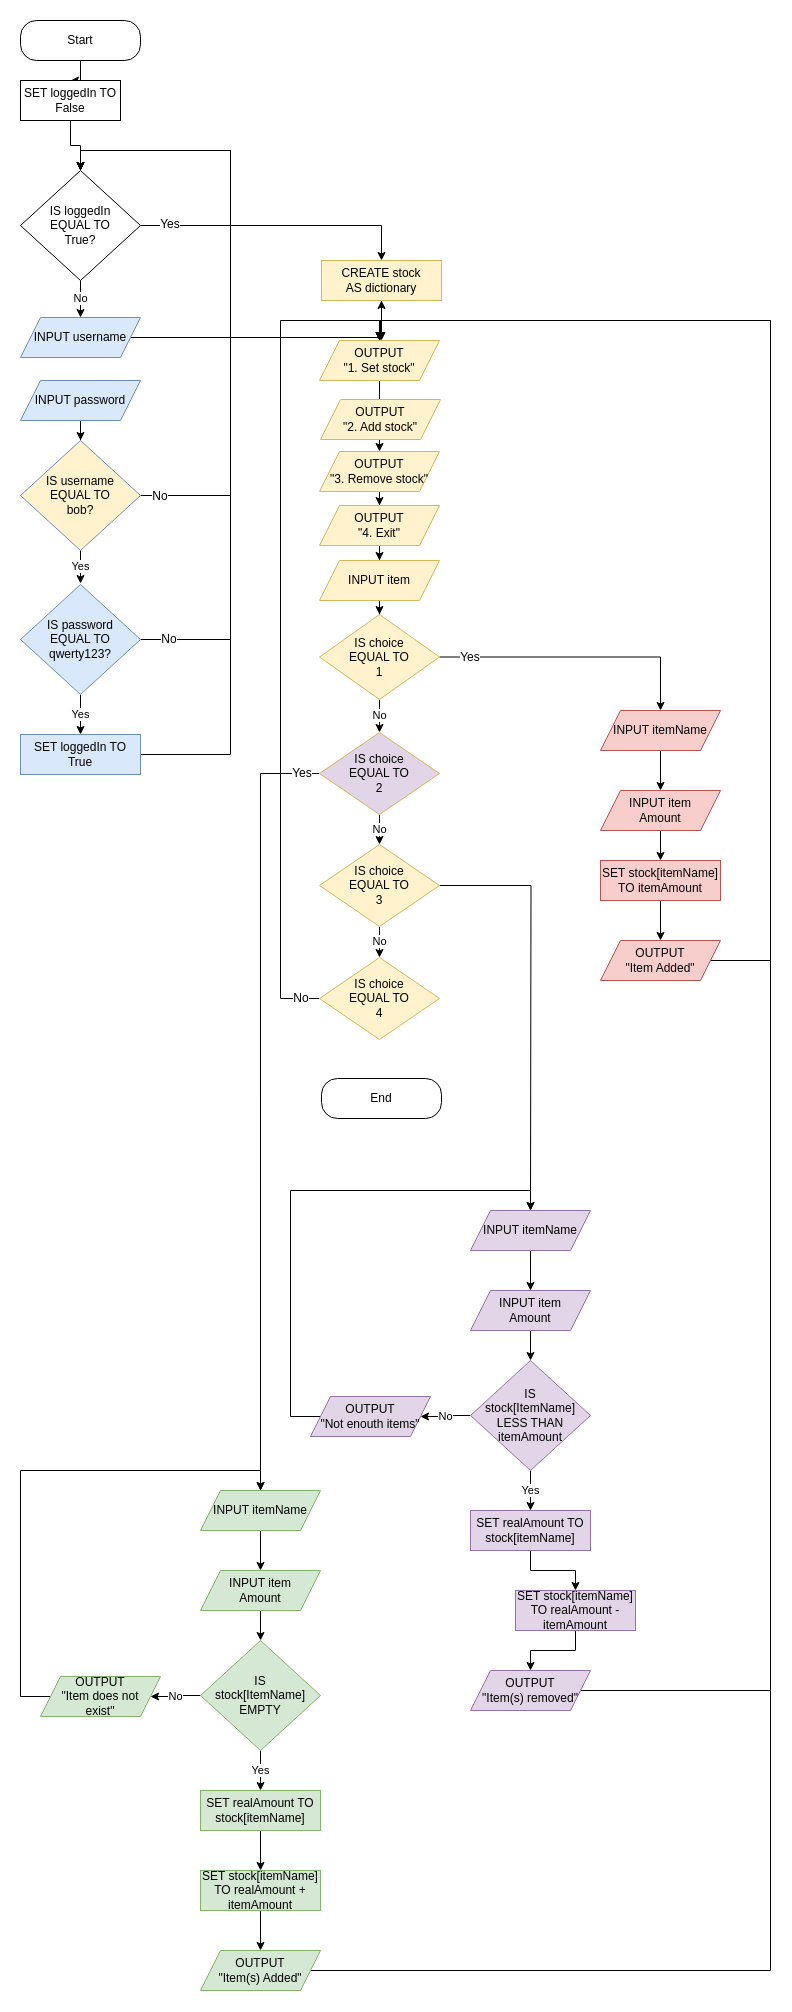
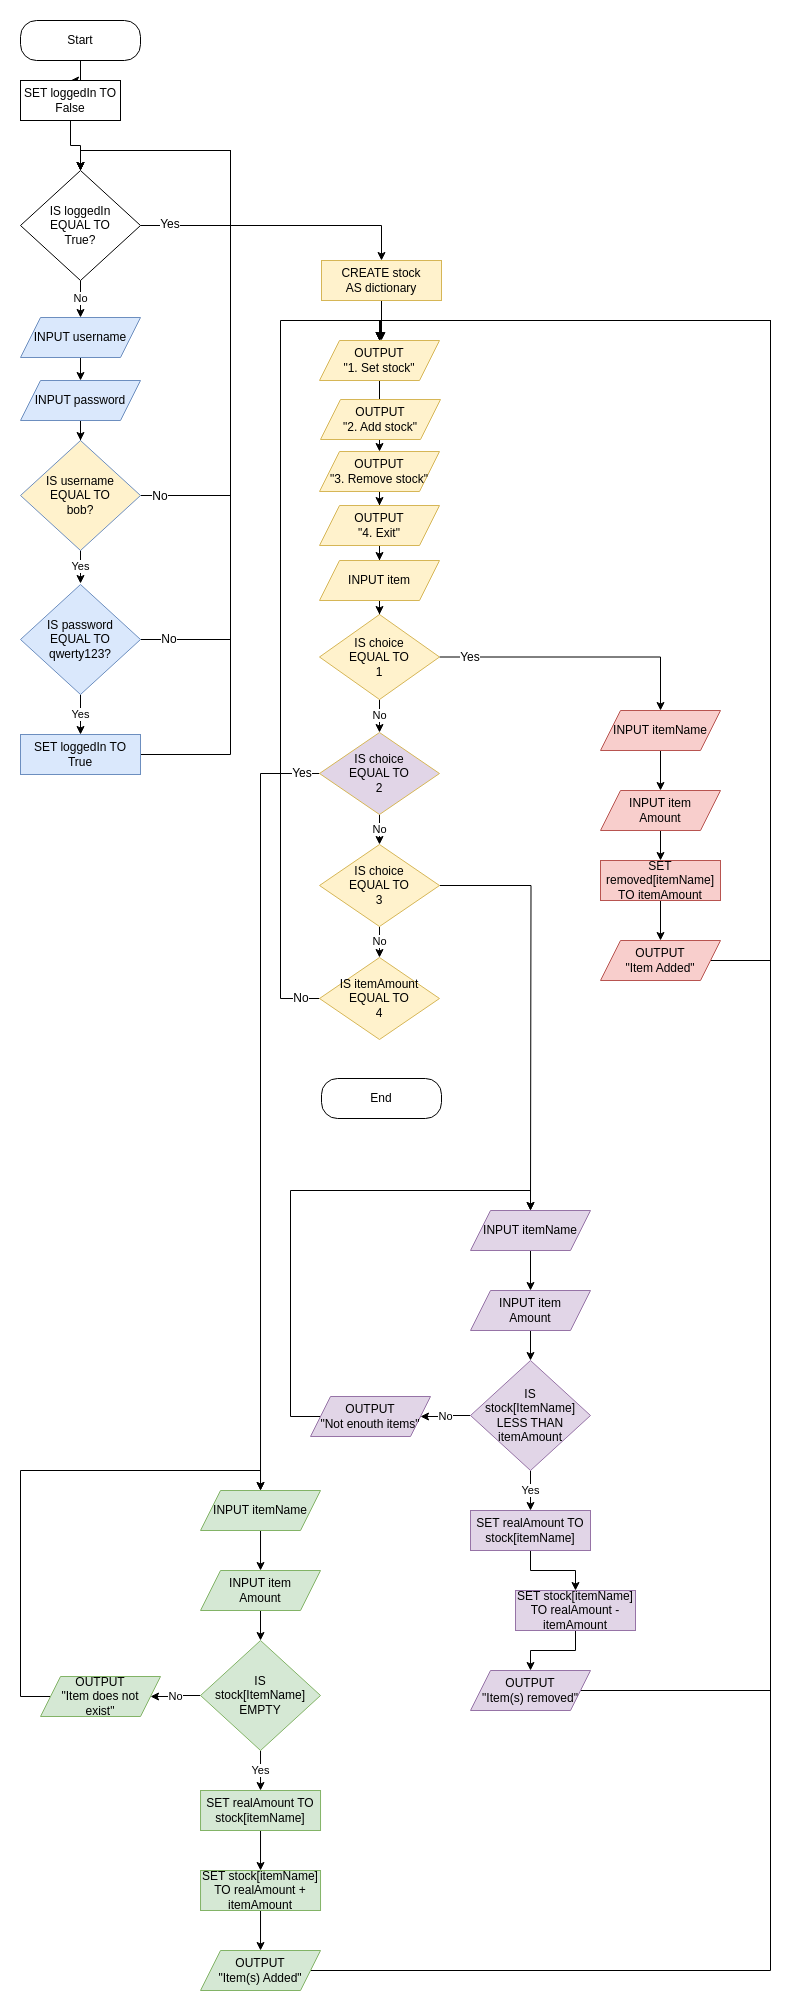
(255, 338) -> (81, 373)
(661, 881) -> (661, 881)
(380, 999) -> (380, 999)
